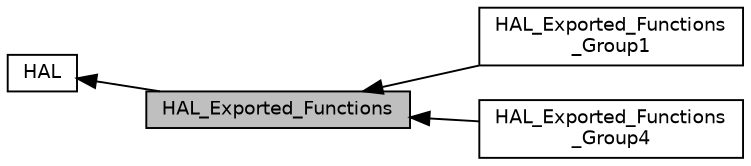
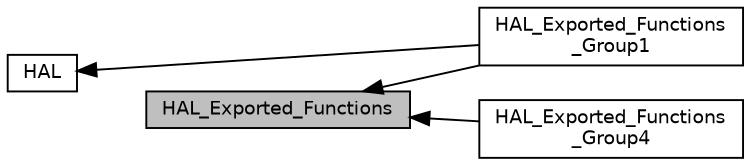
(128, 86) -> (288, 57)
